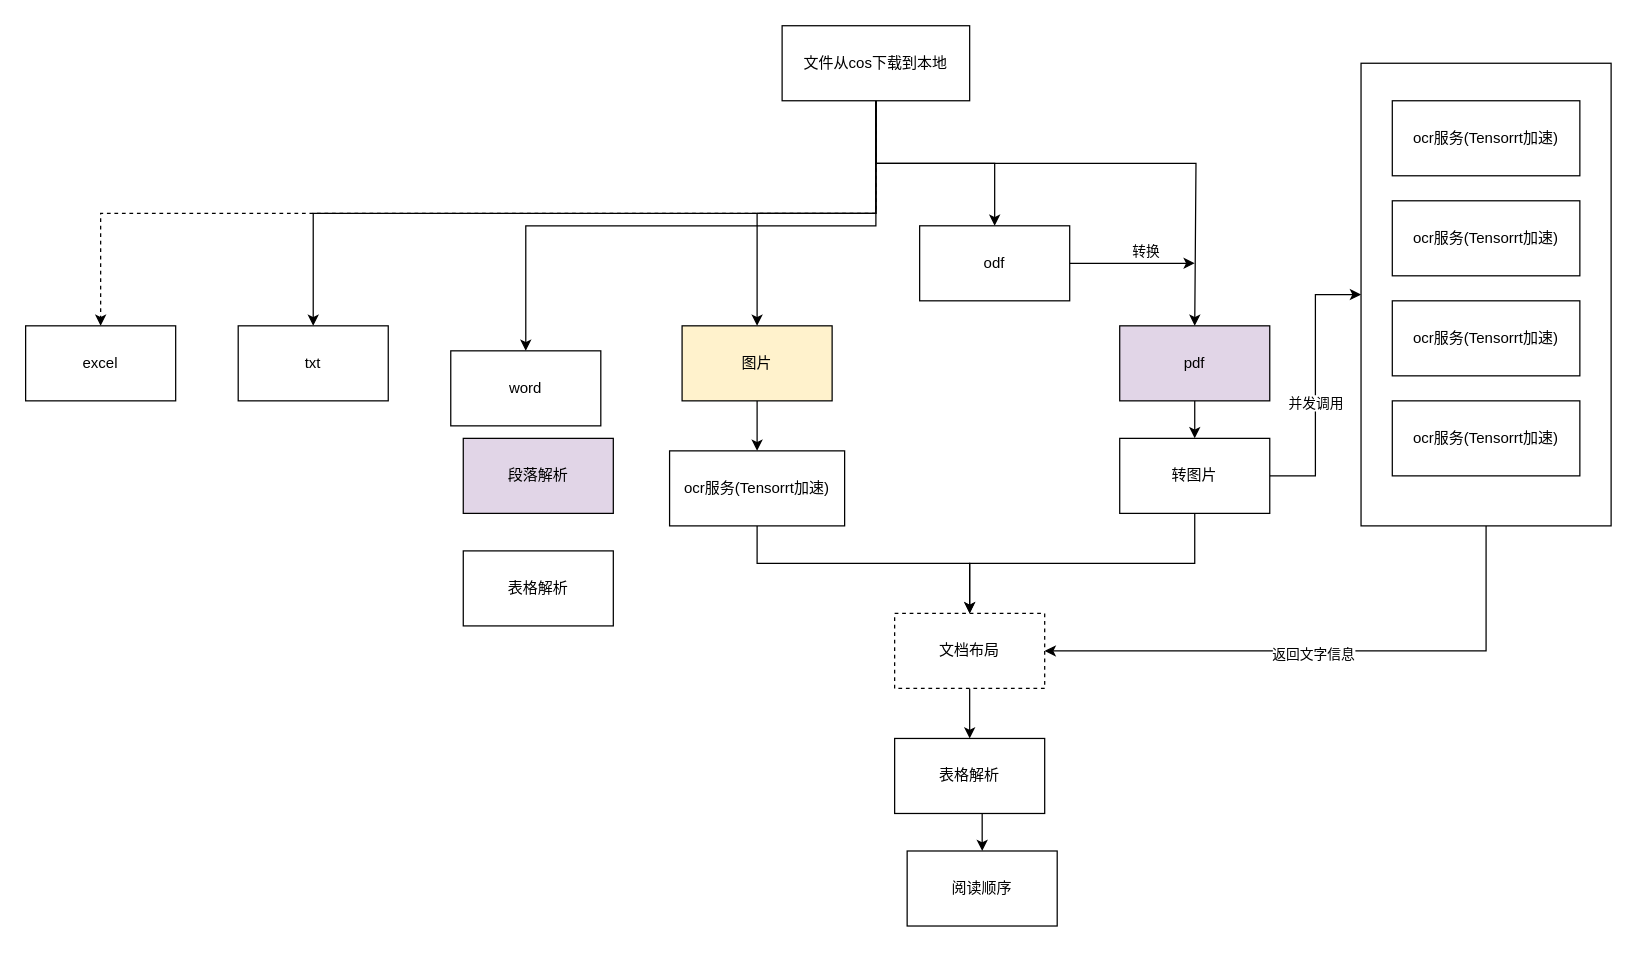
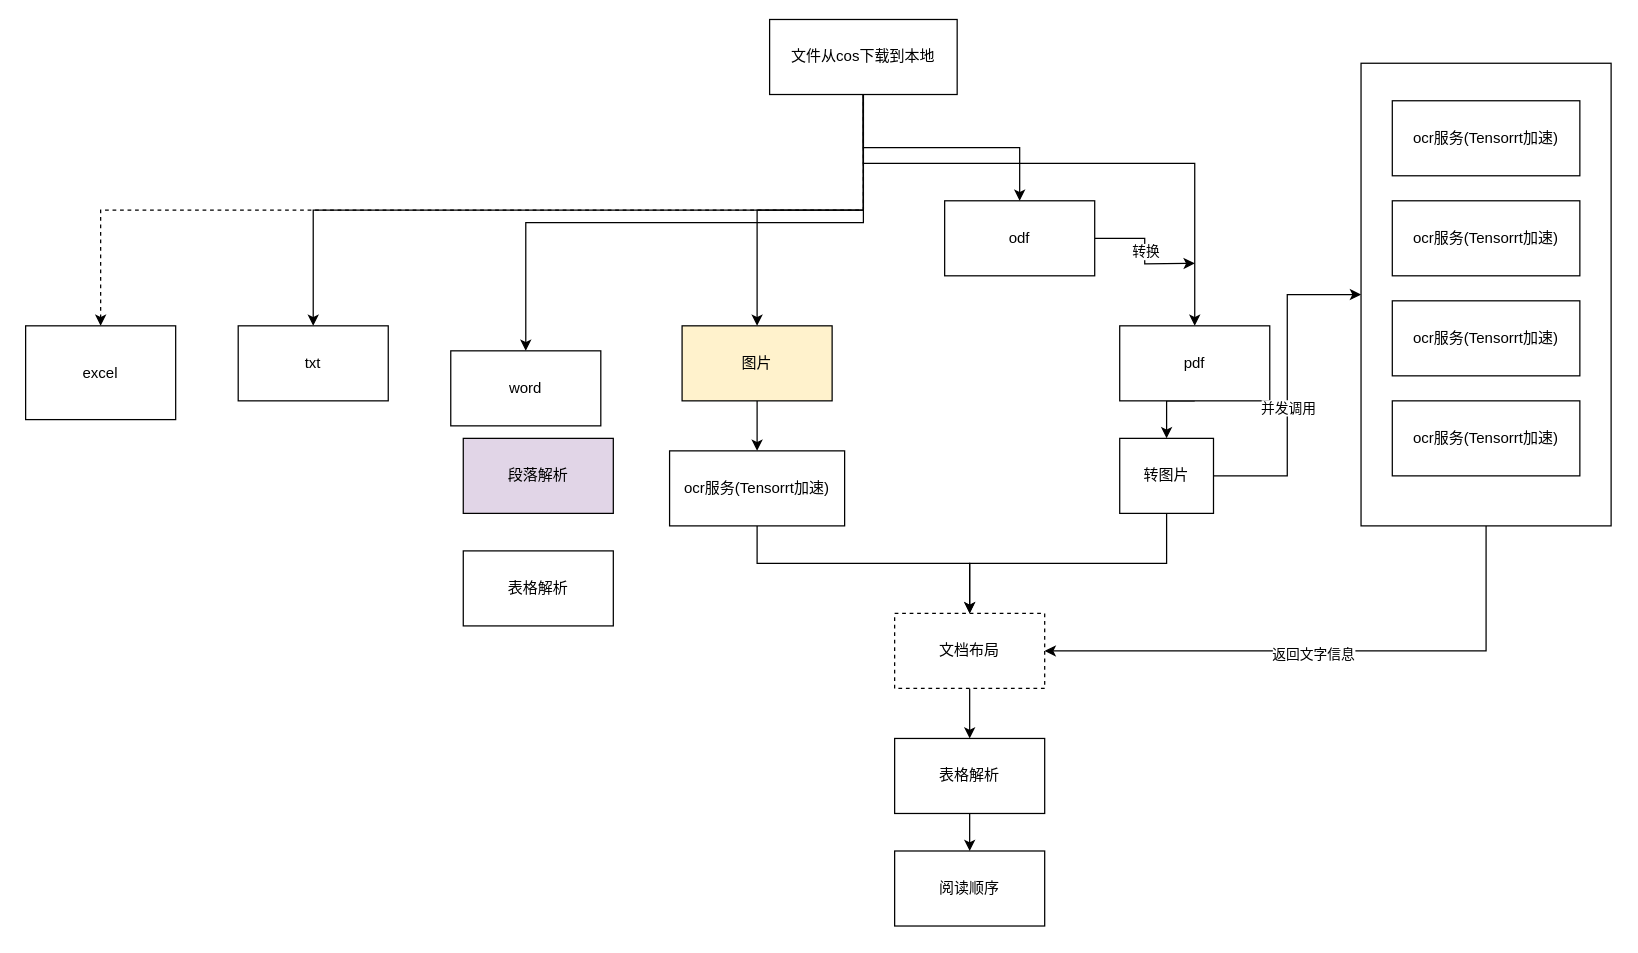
(876, 63) -> (863, 57)
(994, 263) -> (1019, 238)
(101, 363) -> (101, 373)
(1194, 363) -> (1194, 363)
(1194, 476) -> (1166, 476)
(982, 888) -> (969, 888)
